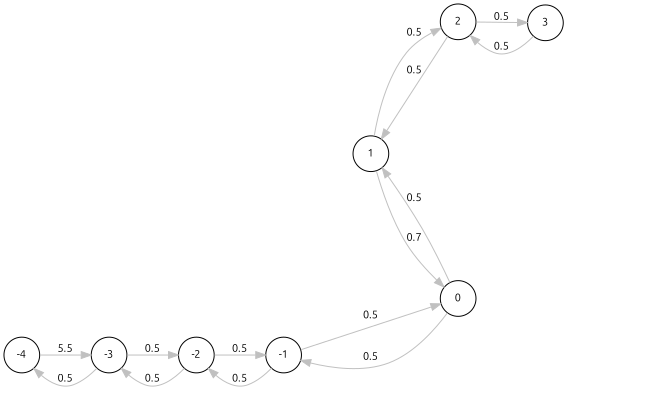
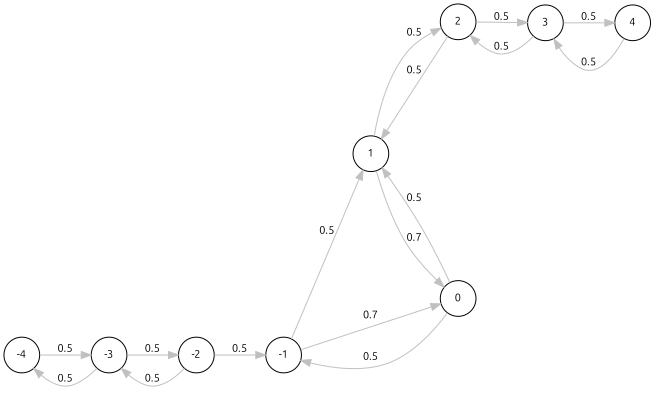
none -> (633, 23)
(371, 315) -> (371, 315)
(65, 349) -> (65, 349)
(245, 386) -> (325, 259)
